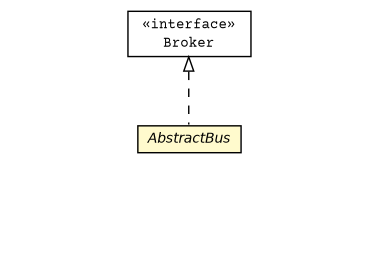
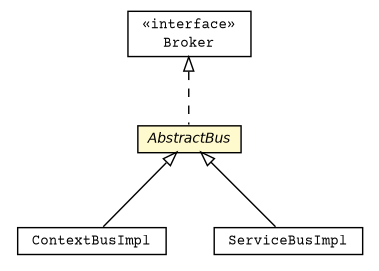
none -> (91, 240)
none -> (288, 240)
